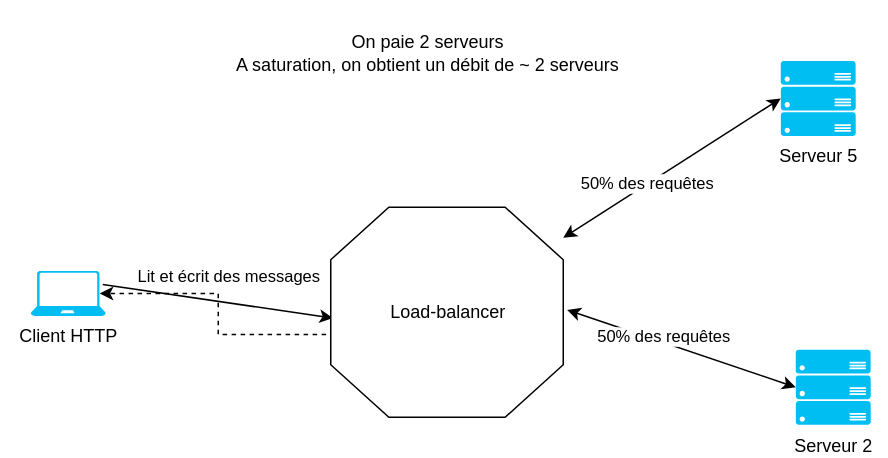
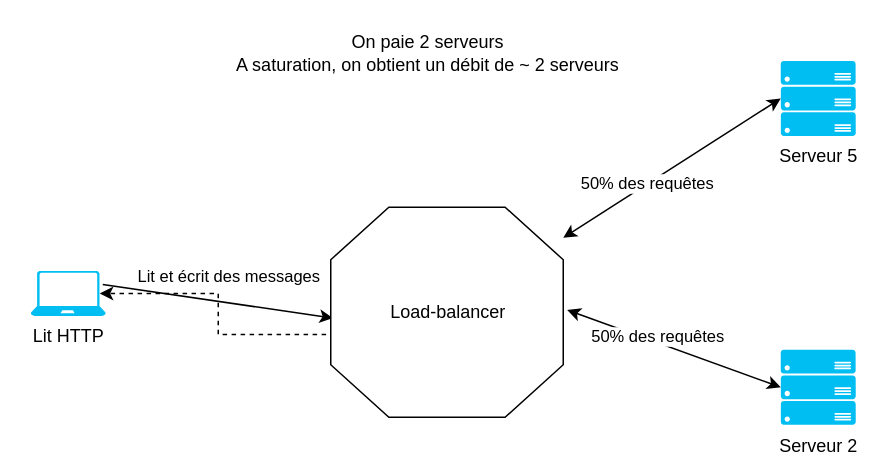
(69, 337) -> (69, 337)
(833, 387) -> (818, 387)
